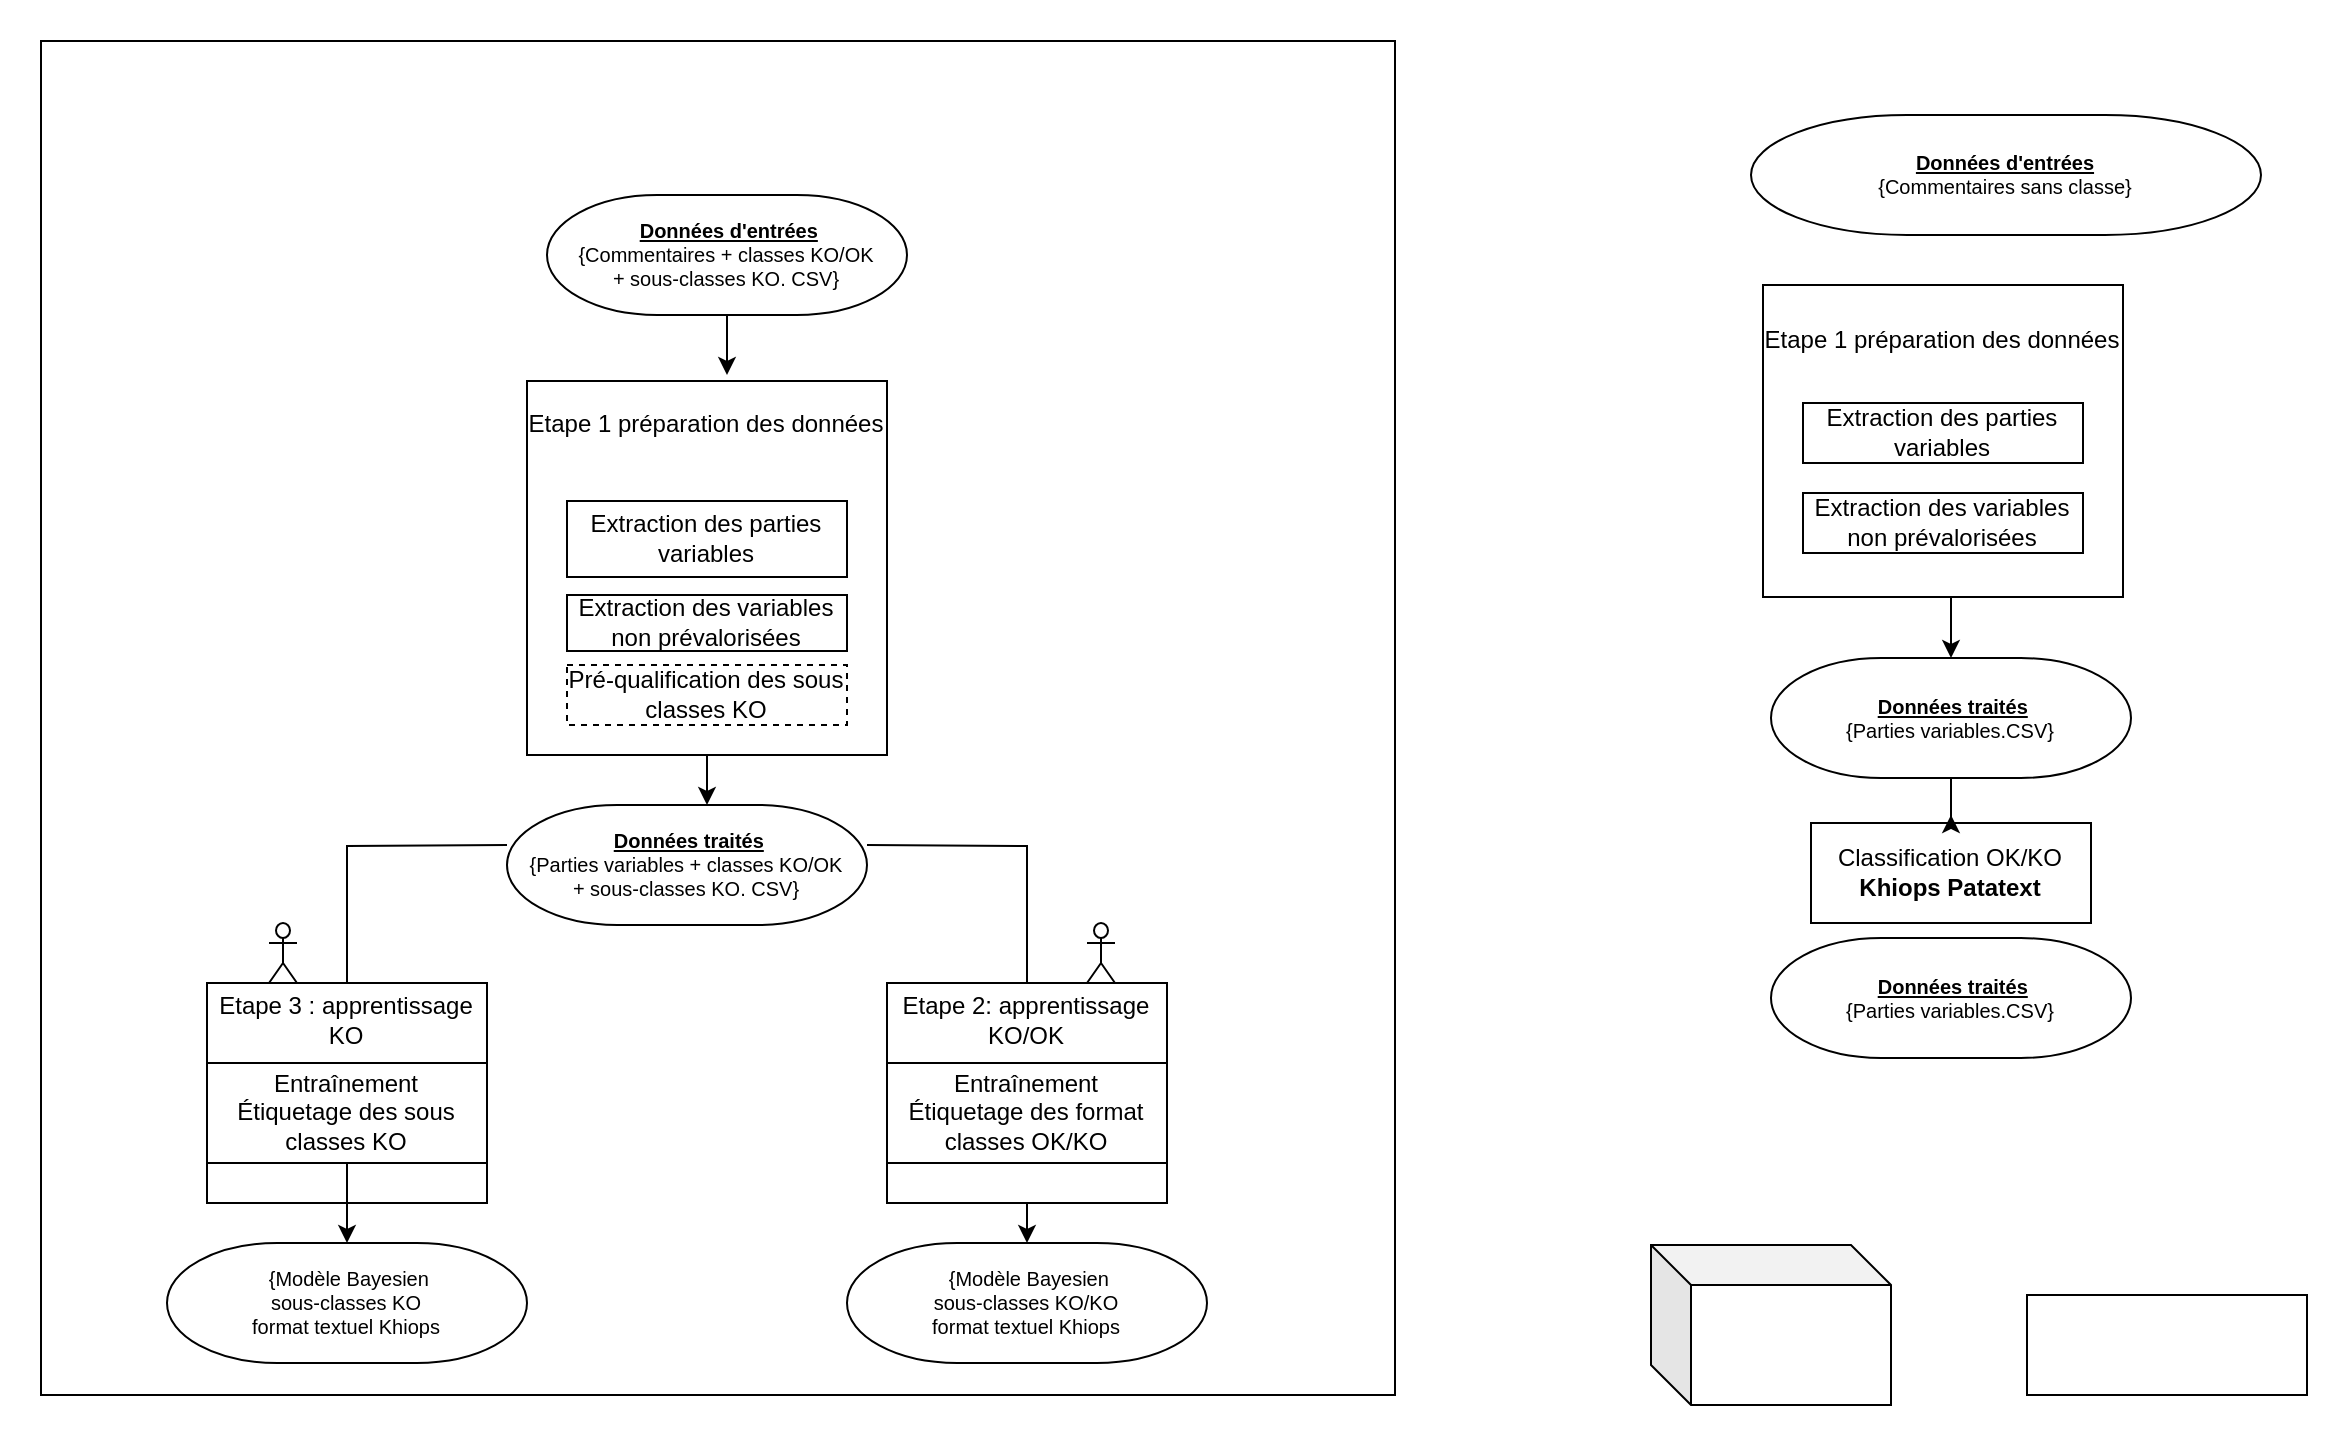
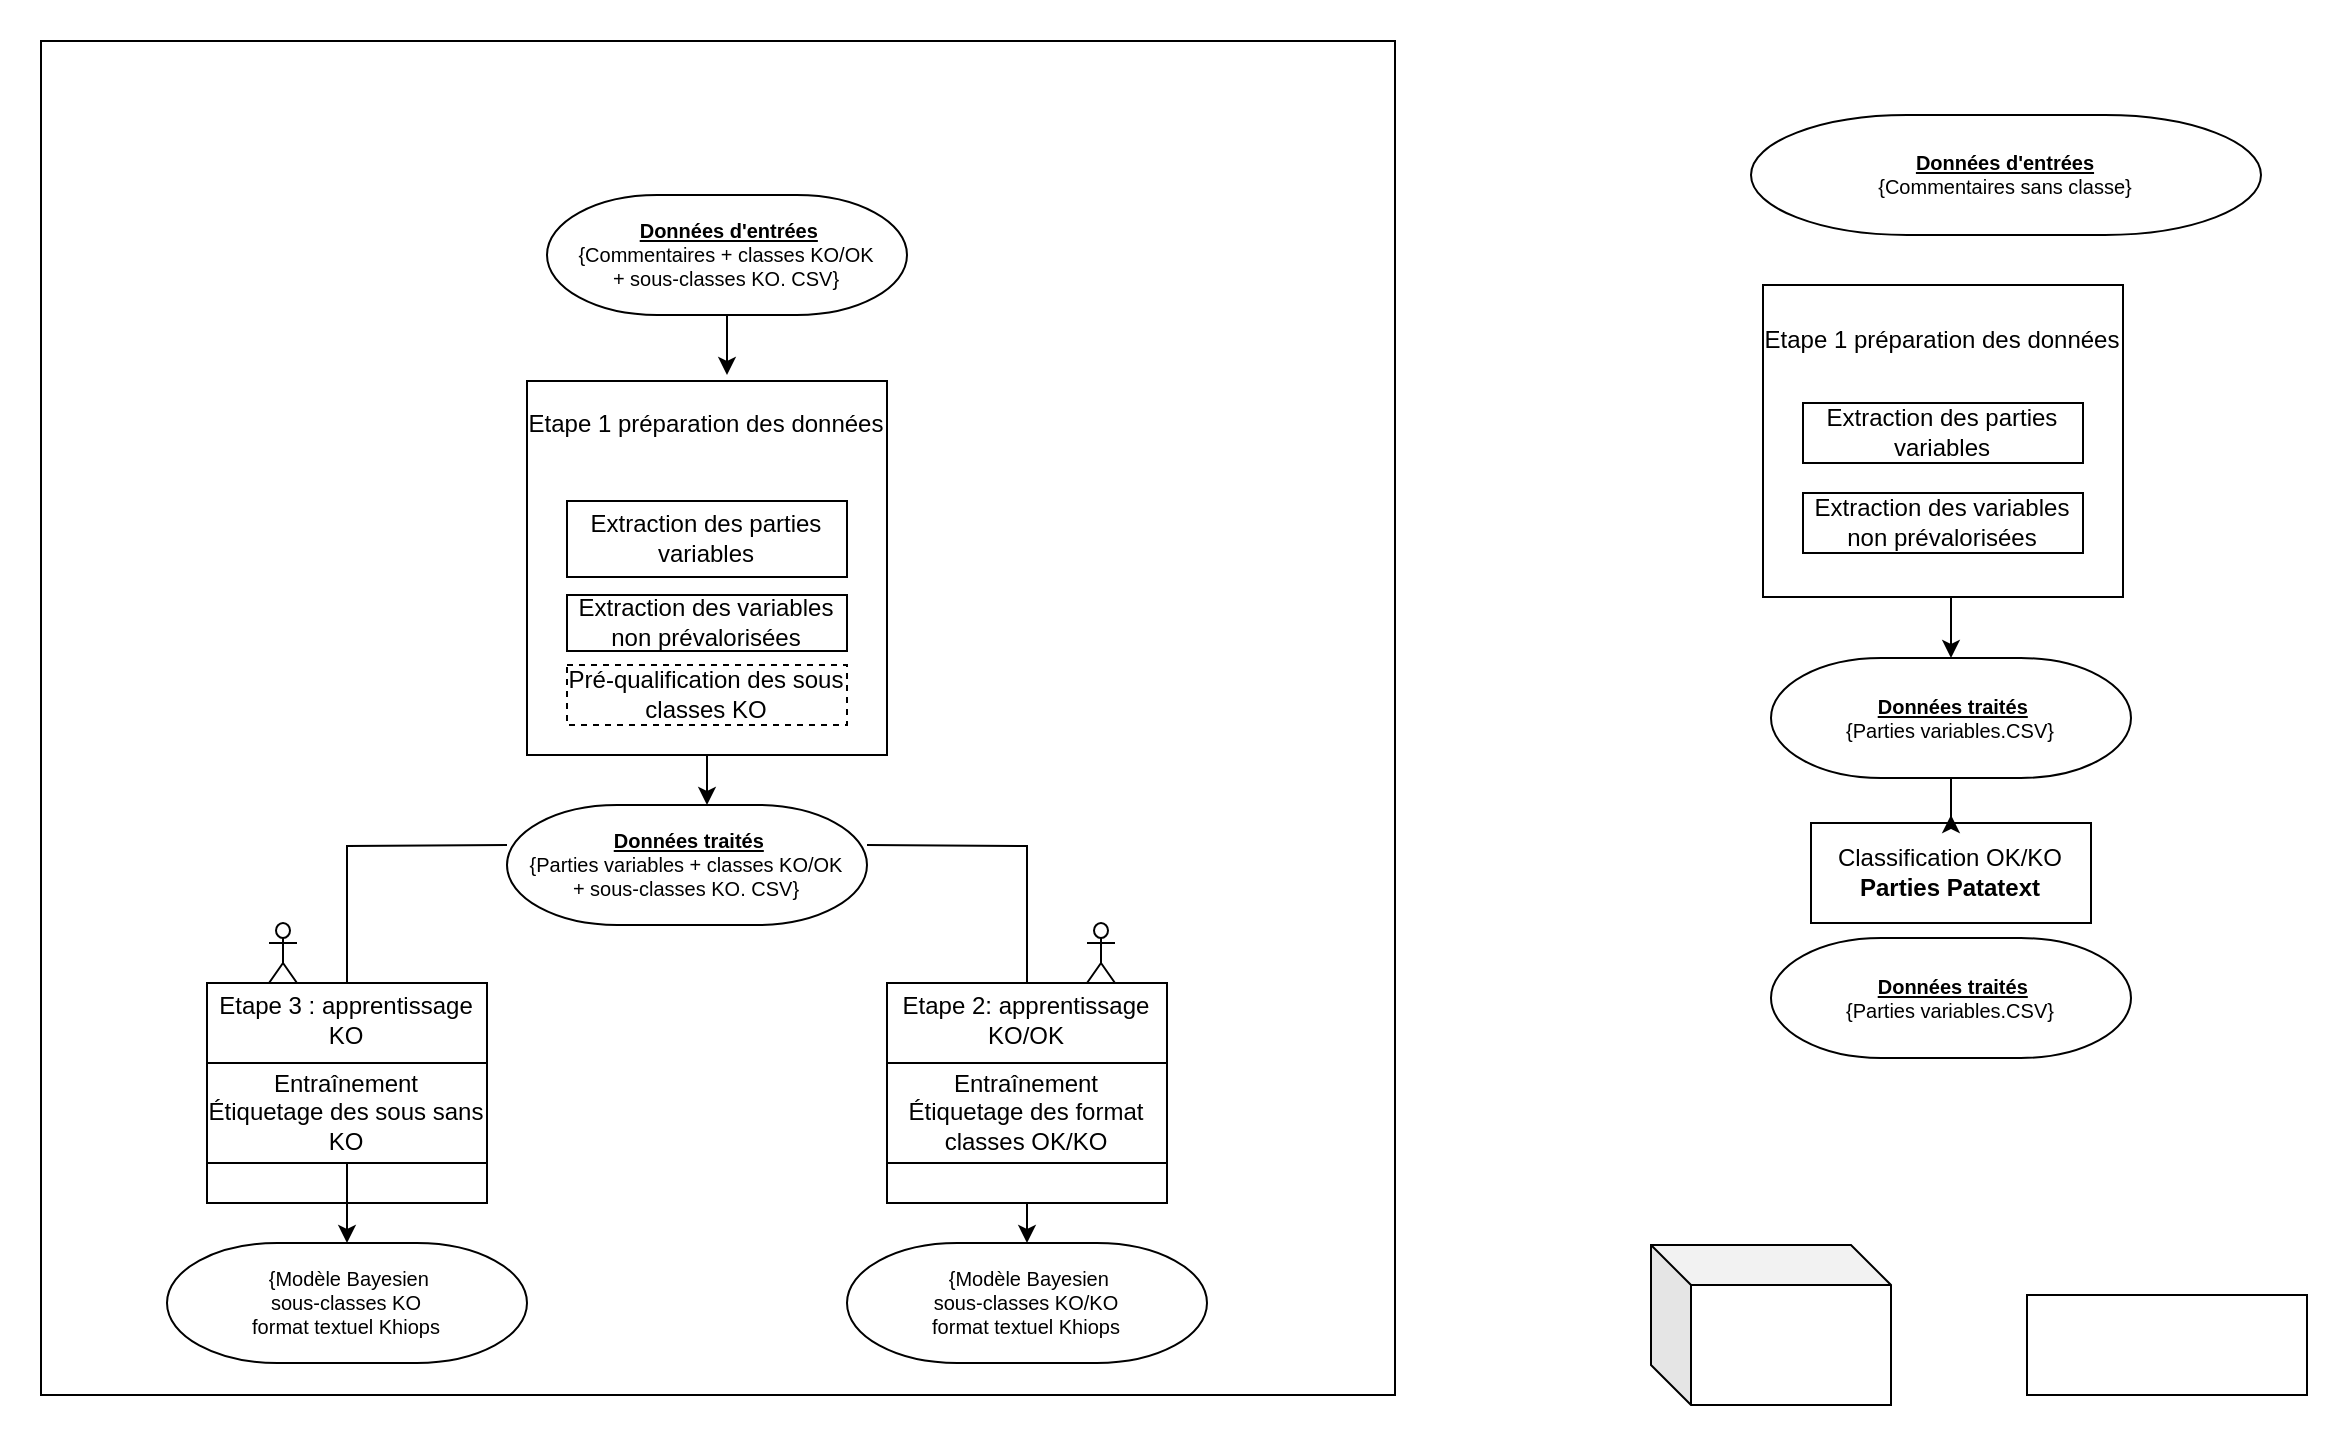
(1951, 873) -> (1951, 873)
(347, 1113) -> (347, 1113)
